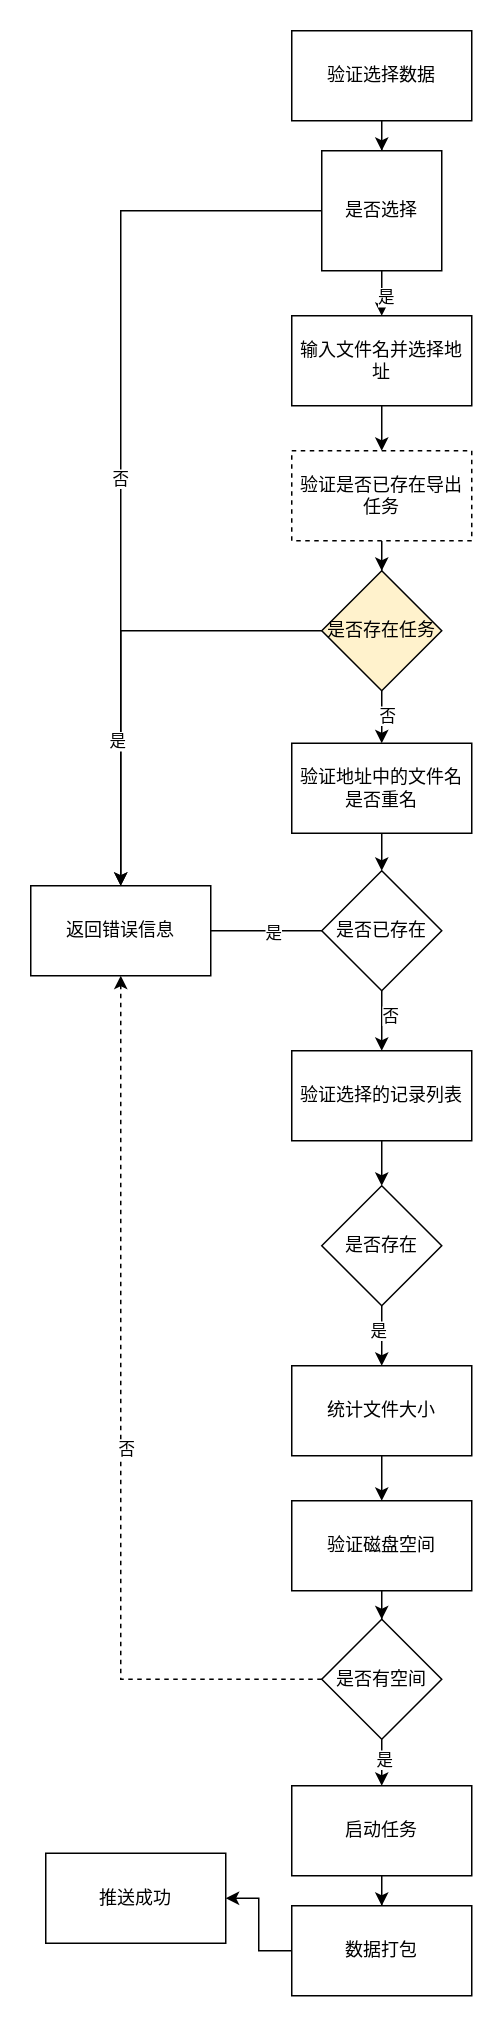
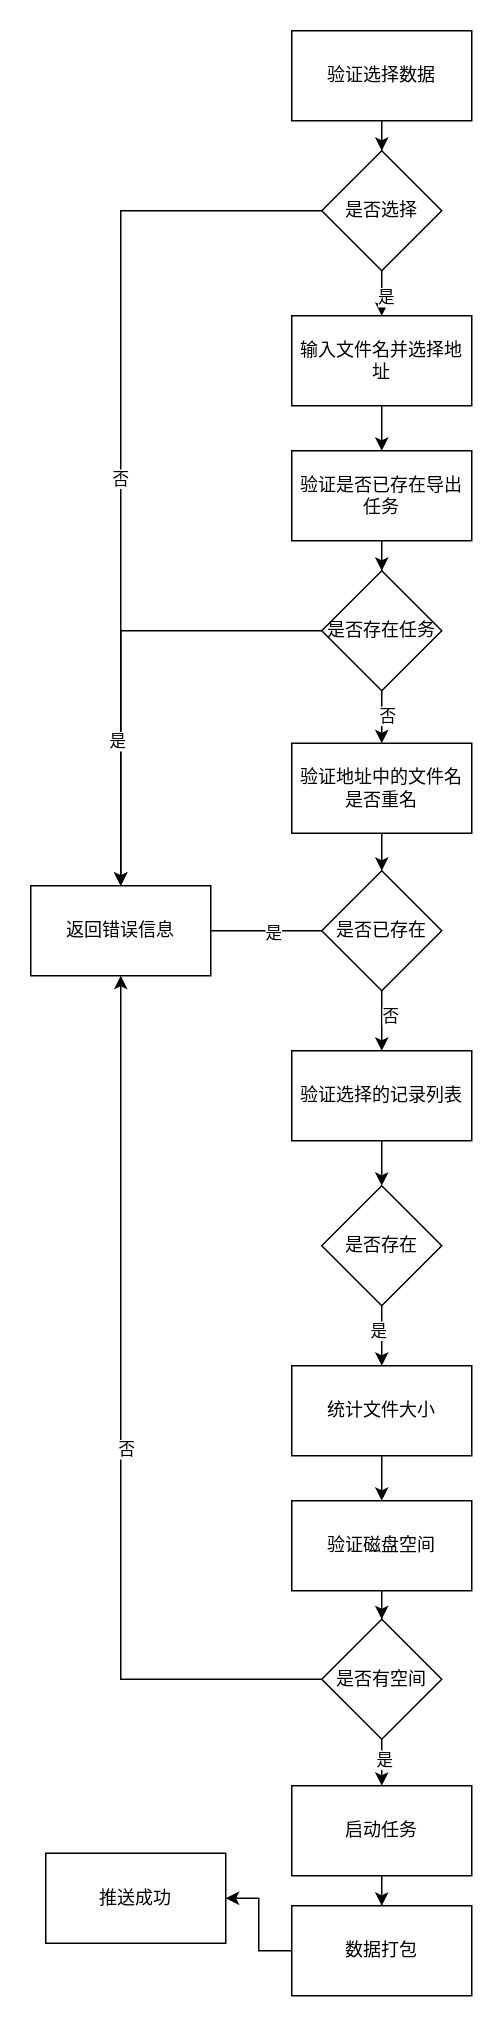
(382, 211) -> (382, 211)
(382, 496) -> (382, 496)
(382, 631) -> (382, 631)
(121, 1215) -> (121, 1215)
